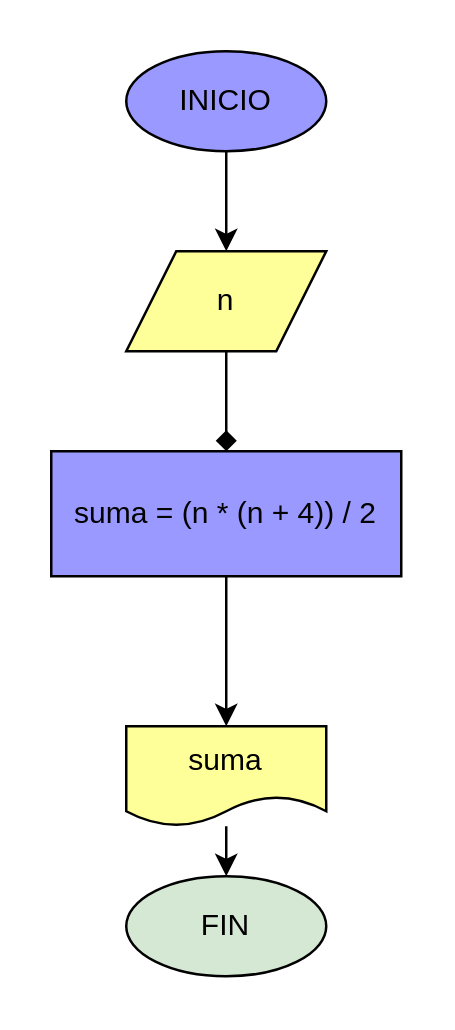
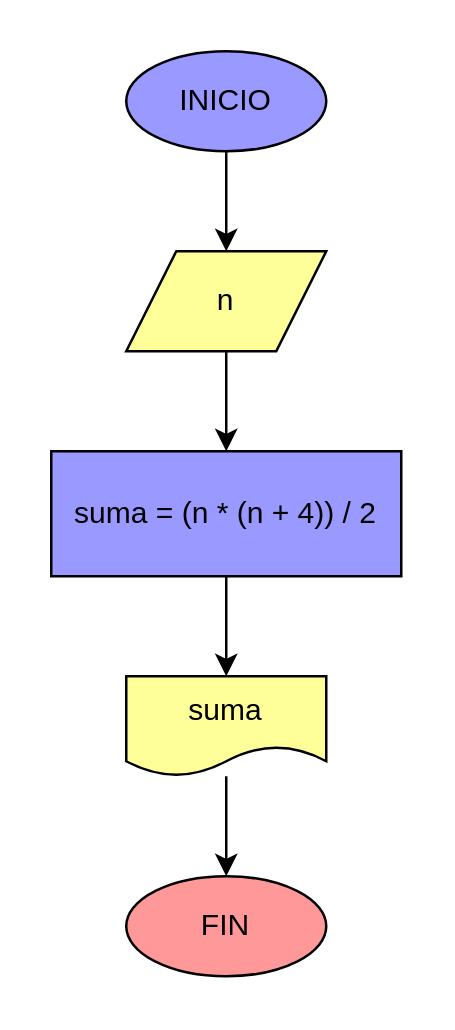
(226, 431) -> (226, 432)
(226, 776) -> (226, 726)
(226, 926) -> (226, 926)
